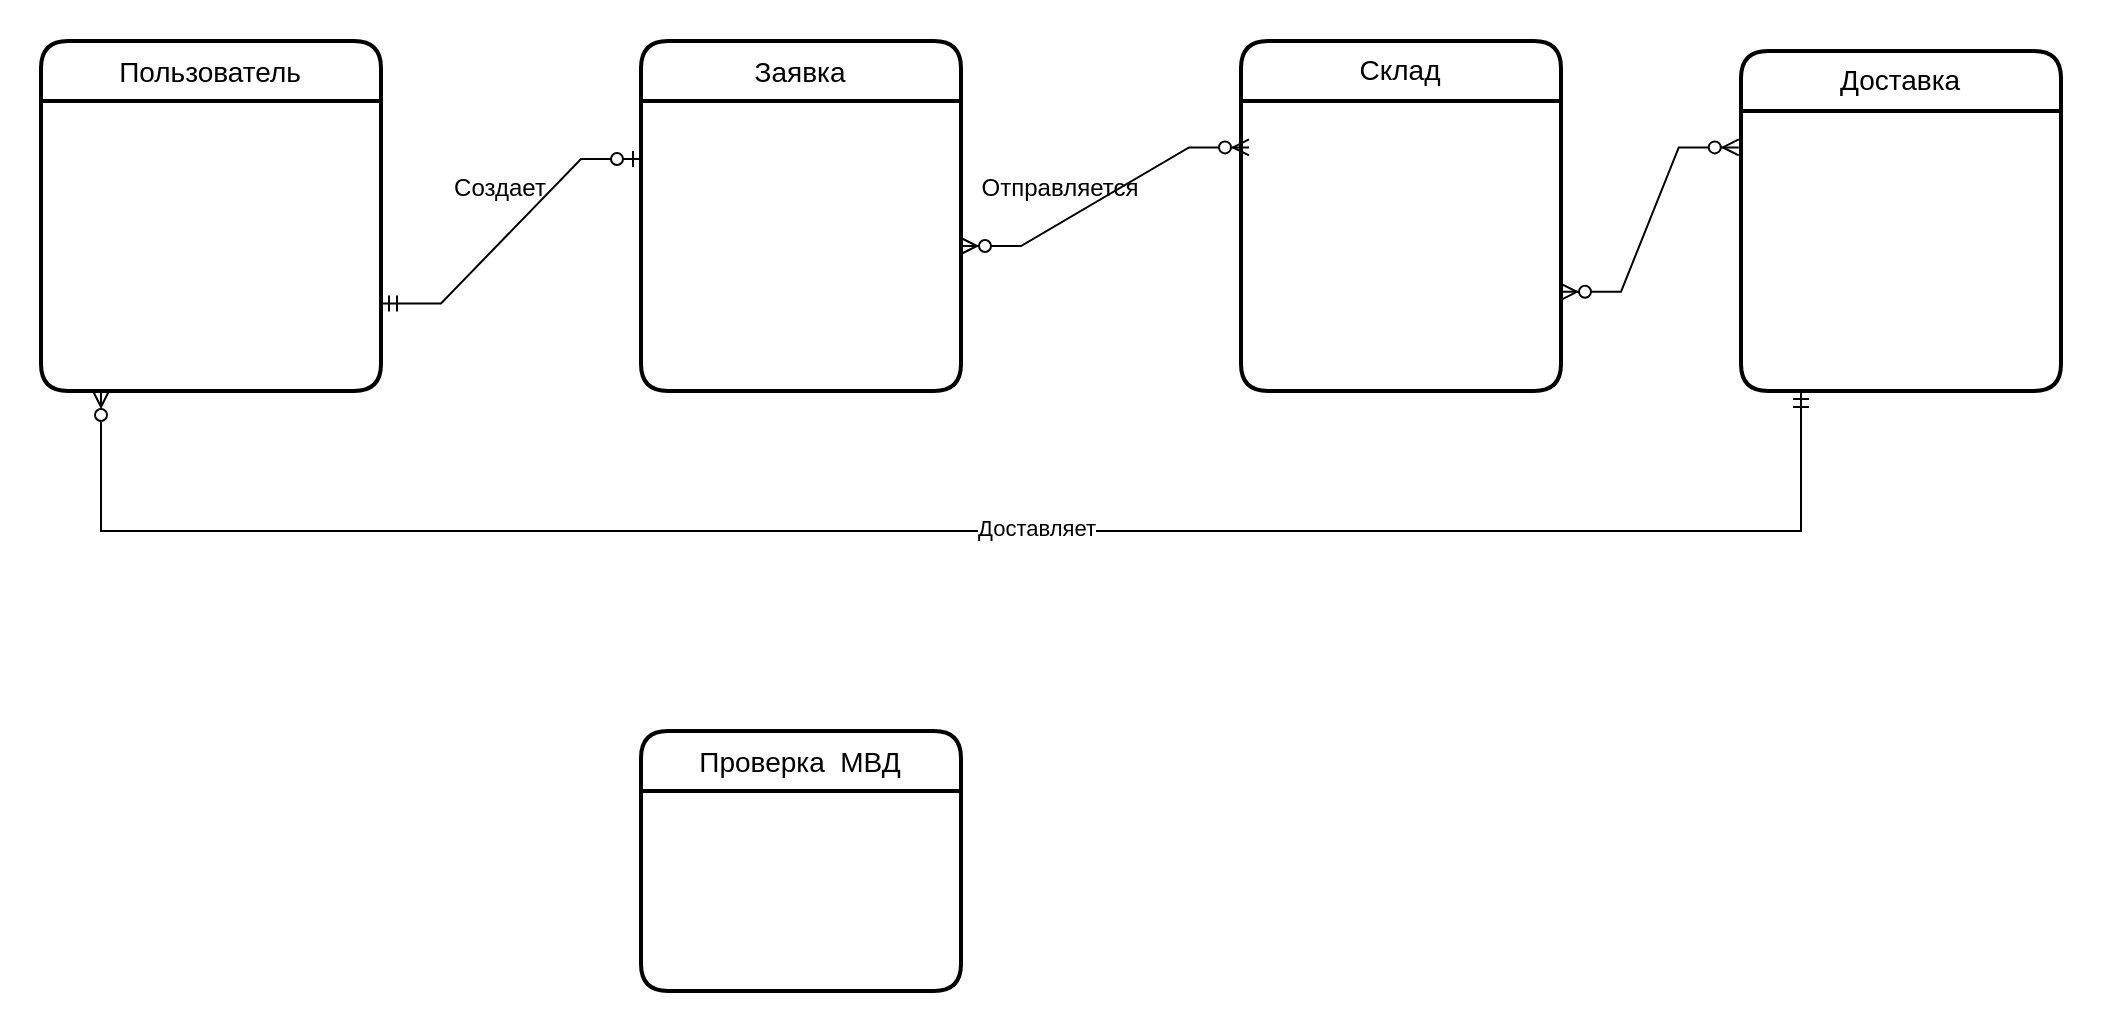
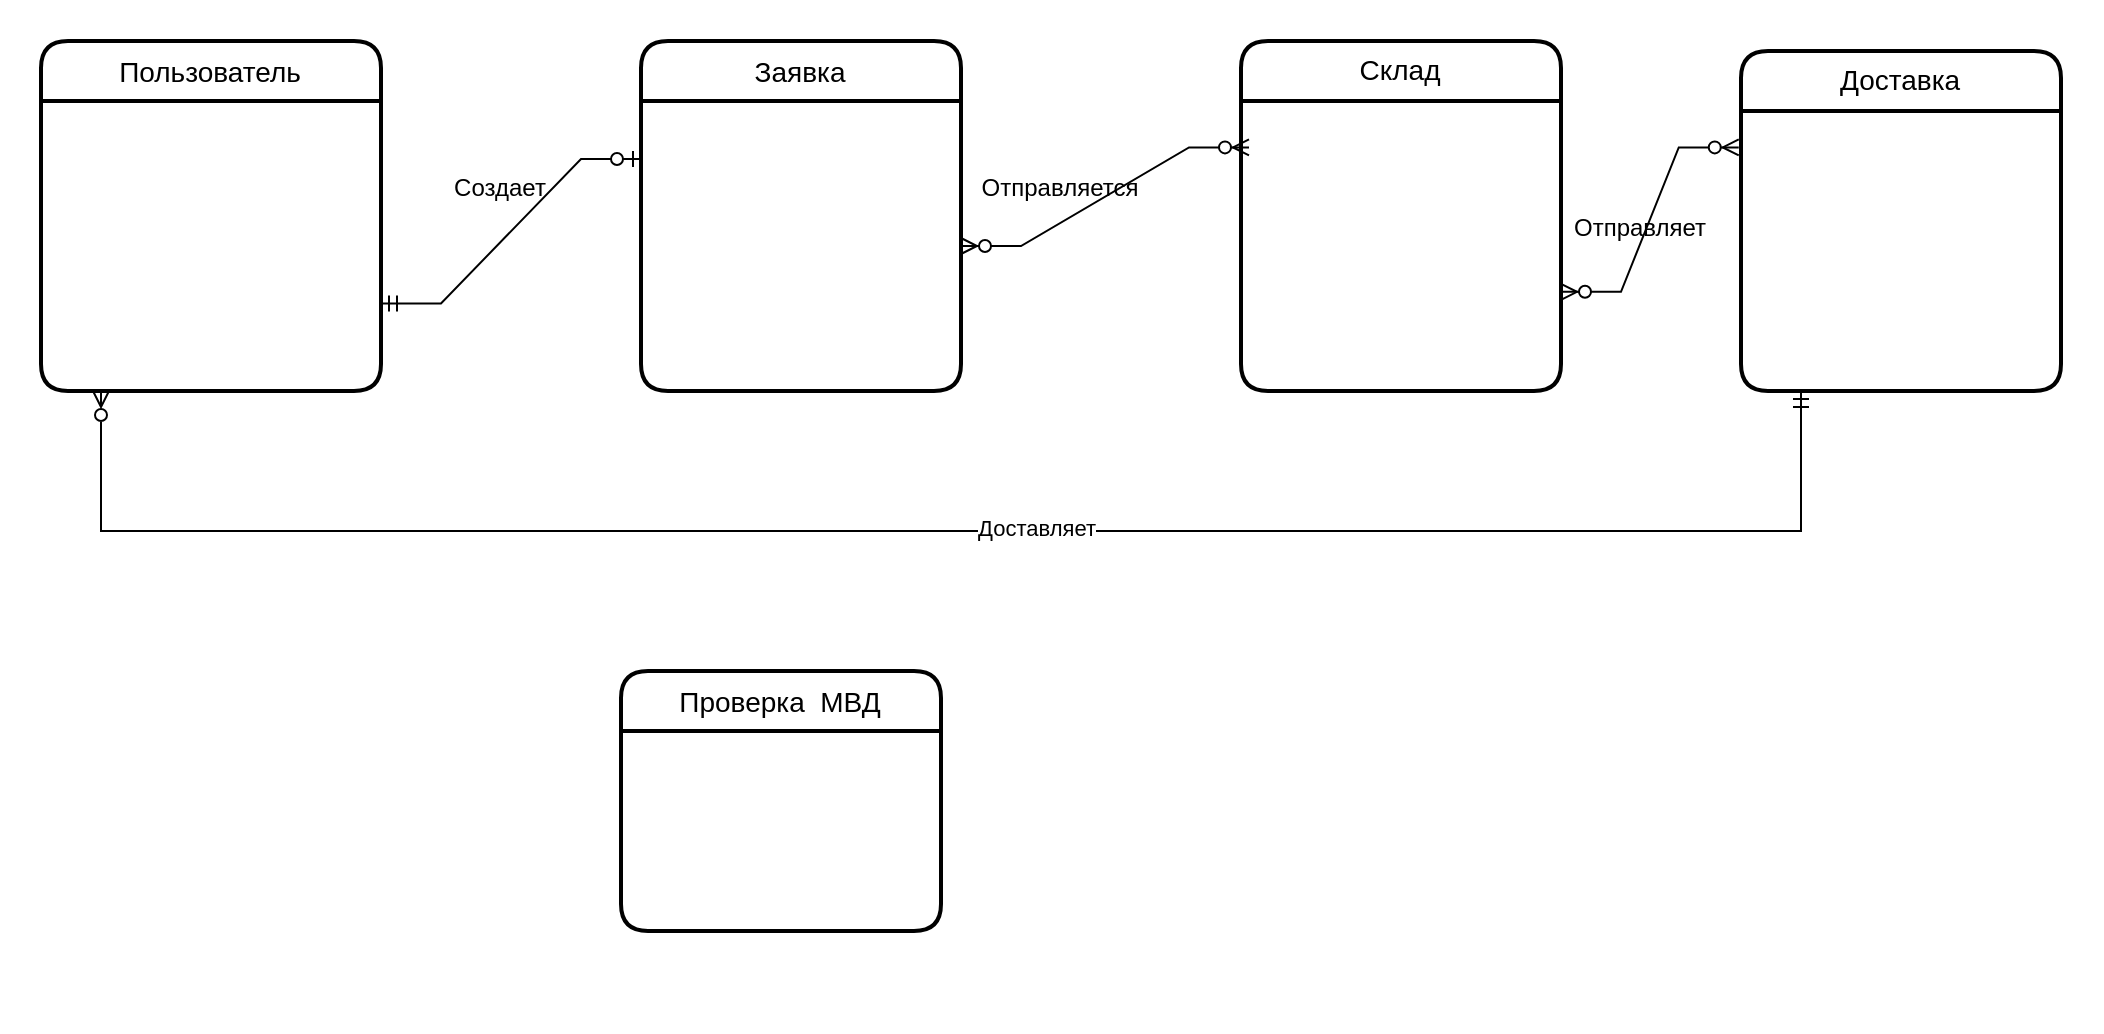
none -> (1641, 221)
(801, 861) -> (781, 801)
